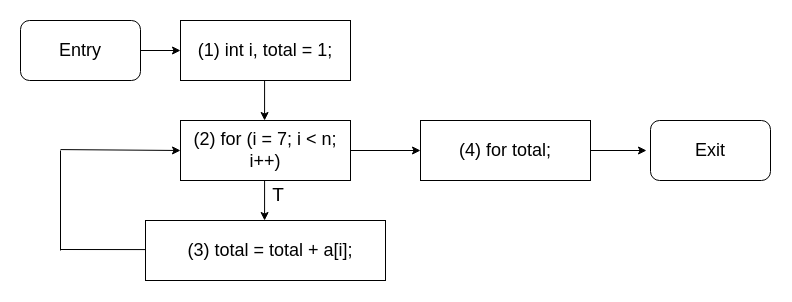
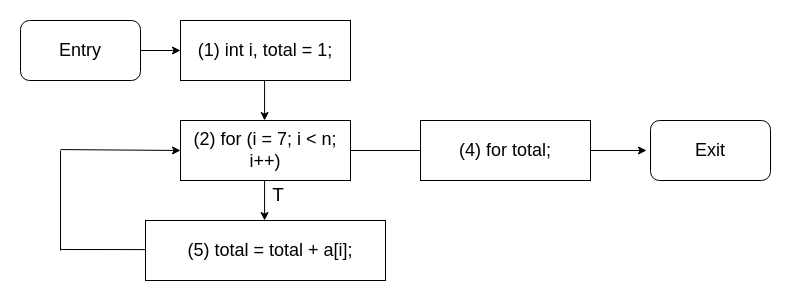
(412, 151) -> (415, 151)
(271, 251) -> (271, 251)
